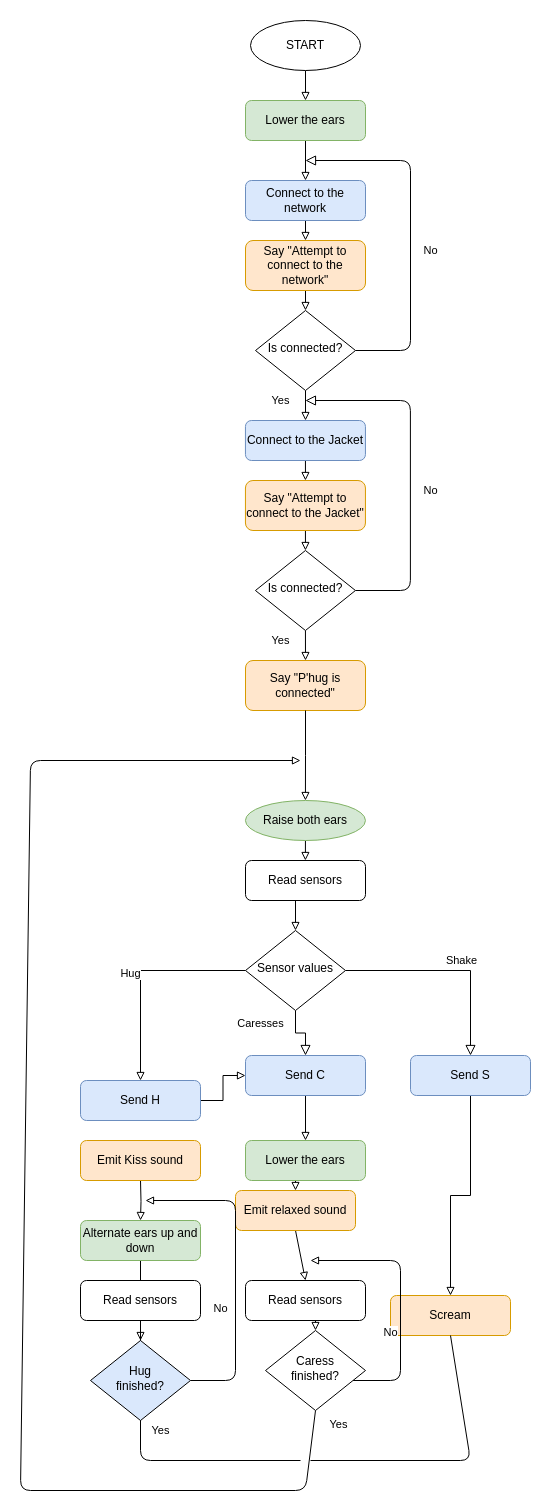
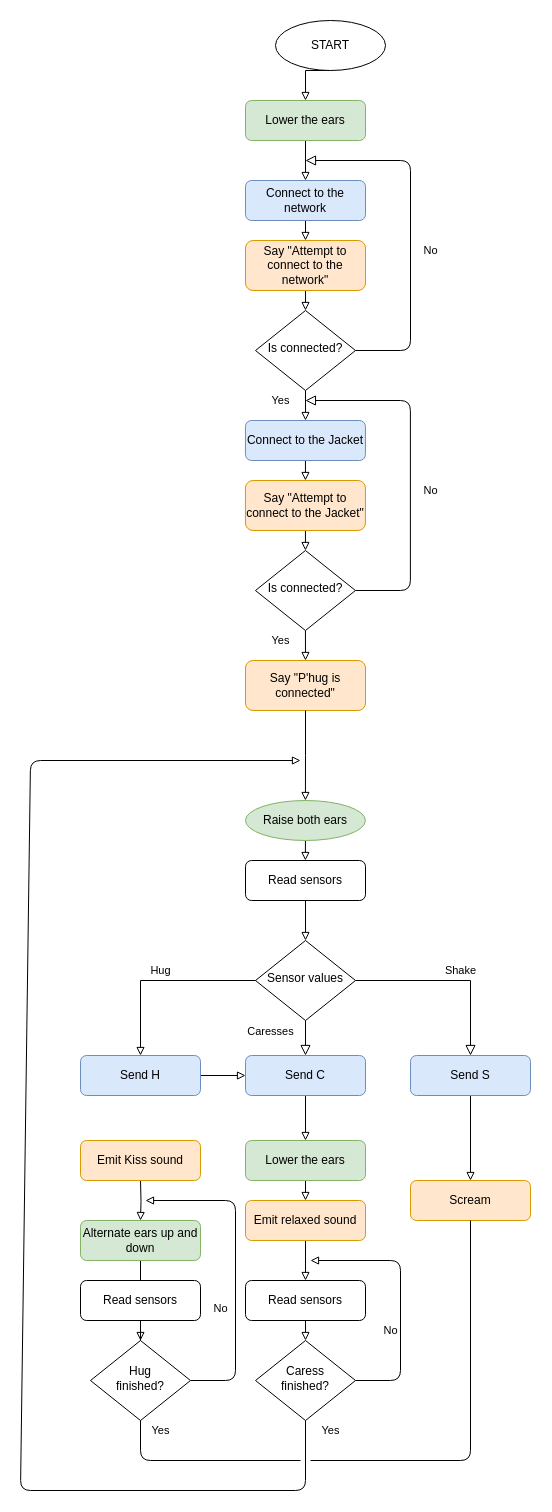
(306, 46) -> (331, 46)
(296, 971) -> (306, 981)
(141, 1101) -> (141, 1076)
(296, 1211) -> (306, 1221)
(451, 1316) -> (471, 1201)
(316, 1371) -> (306, 1381)
(141, 1381) -> (141, 1381)
